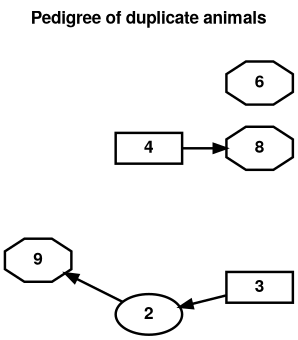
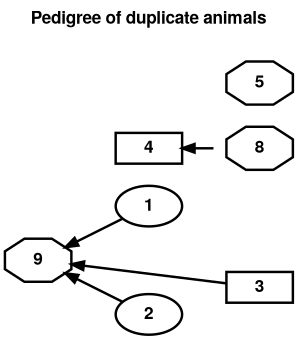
(260, 83) -> (260, 83)
(198, 148) -> (204, 148)
none -> (149, 206)
(209, 300) -> (155, 275)
